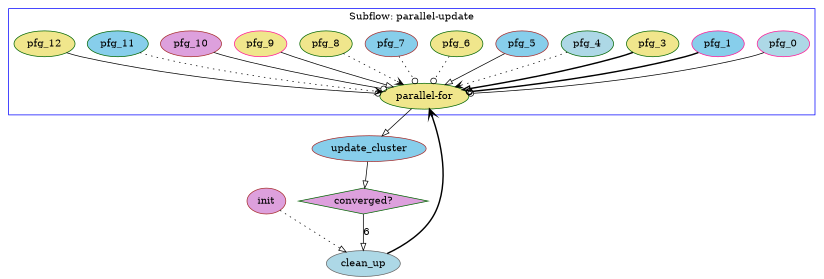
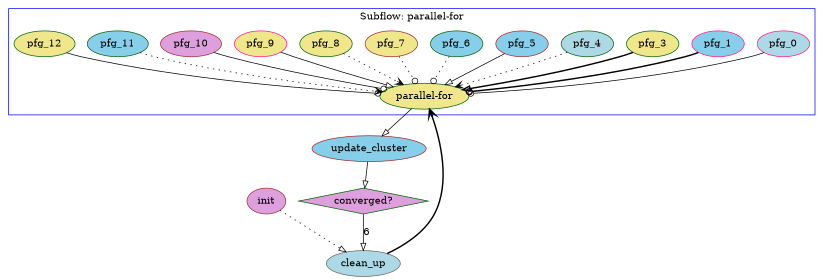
(412, 17) -> (412, 17)
(391, 44) -> (391, 44)
(457, 44) -> (457, 44)
